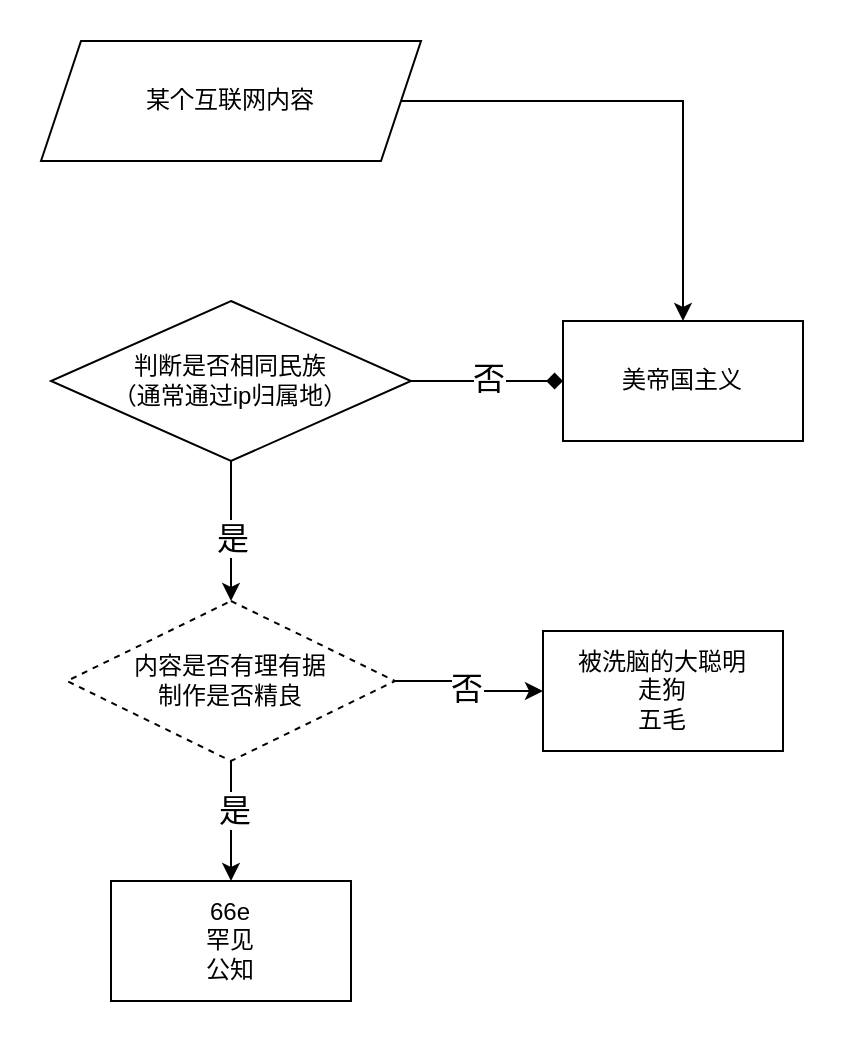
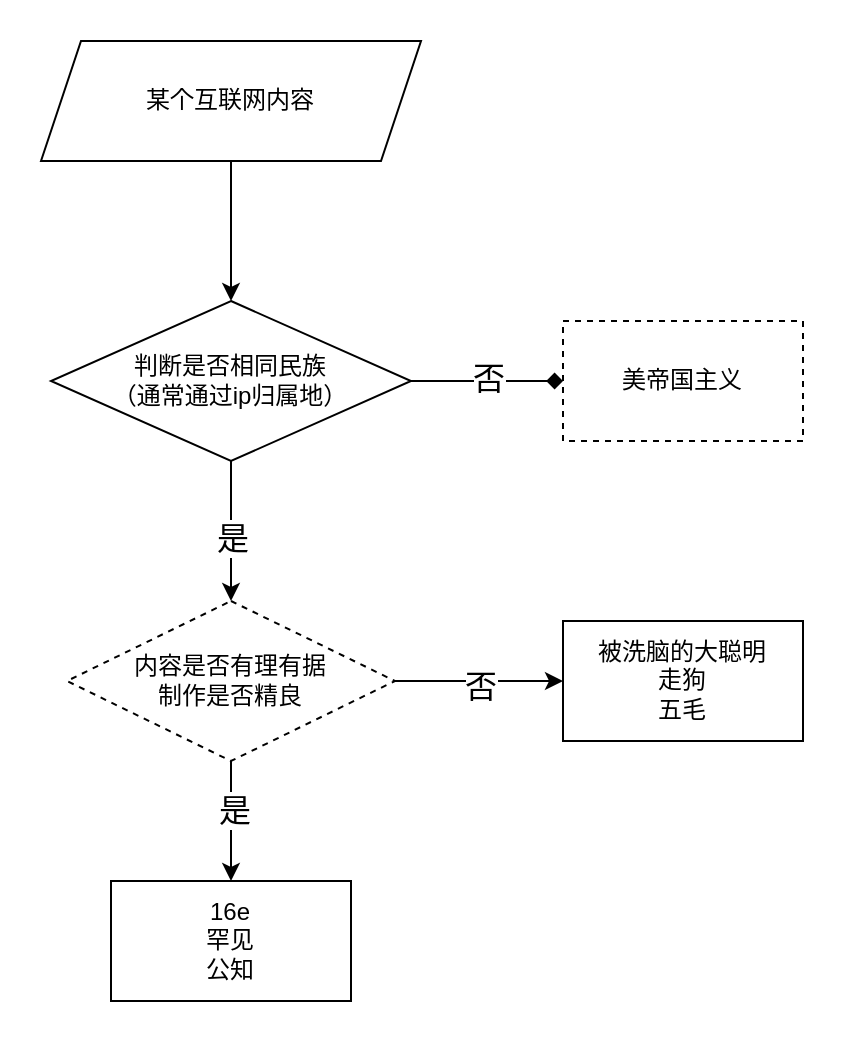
(645, 101) -> (231, 224)
(683, 381) -> (683, 381)
(663, 691) -> (683, 681)
(231, 941) -> (231, 941)
